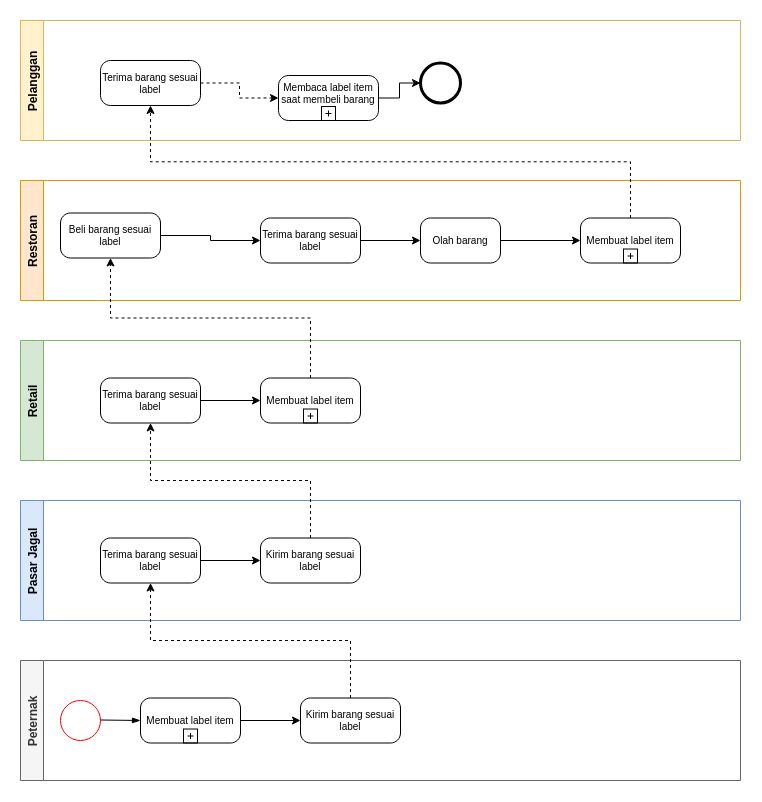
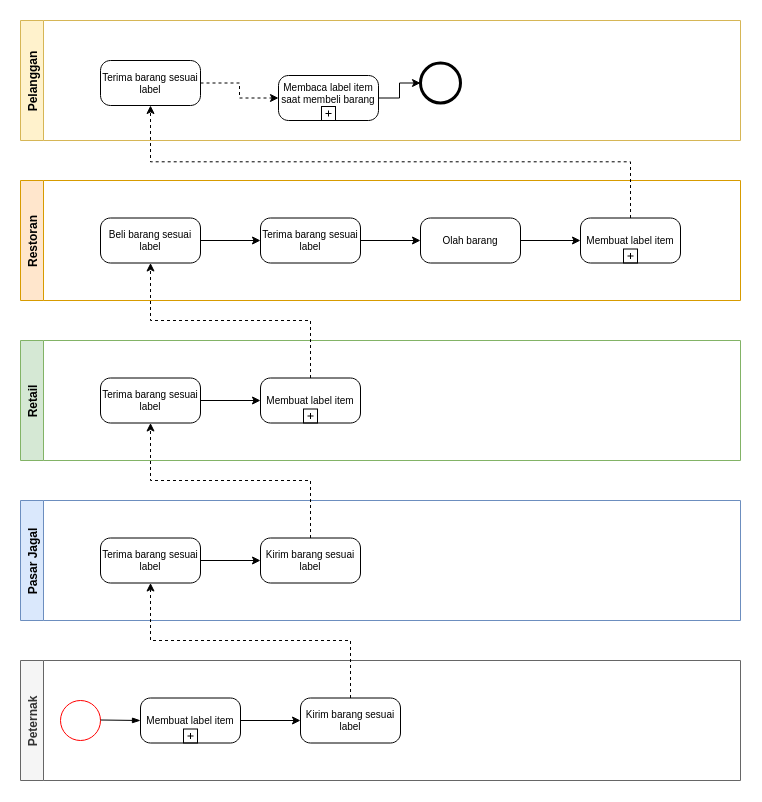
(111, 236) -> (151, 241)
(461, 241) -> (471, 241)
